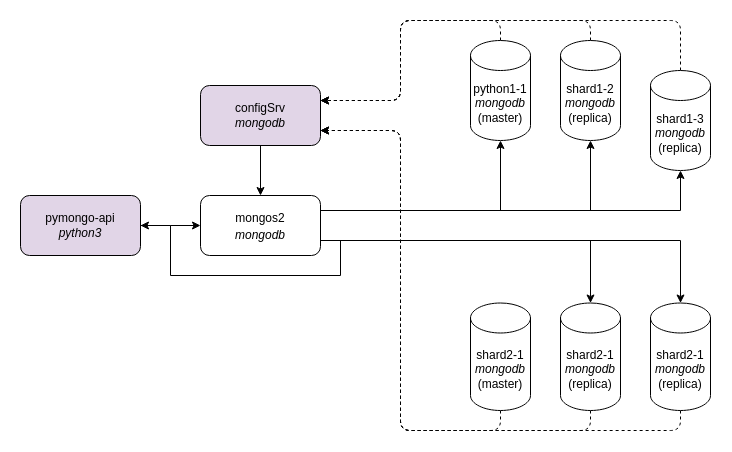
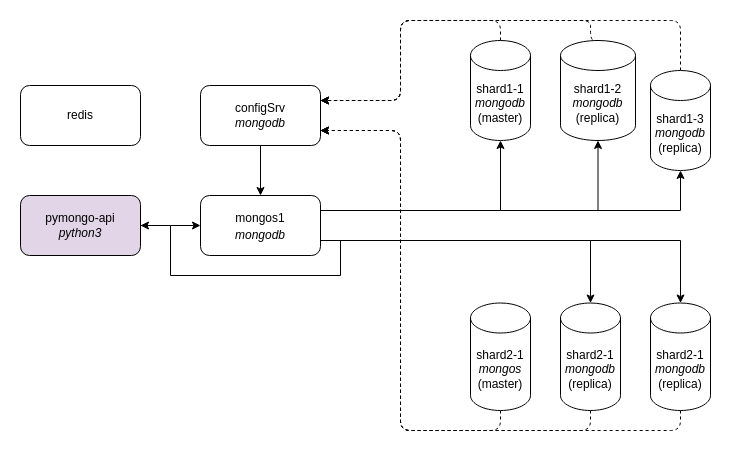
(591, 91) -> (598, 91)
(501, 104) -> (501, 104)
none -> (81, 116)
(261, 116) -> (261, 116)
(261, 226) -> (261, 226)
(501, 370) -> (501, 370)
